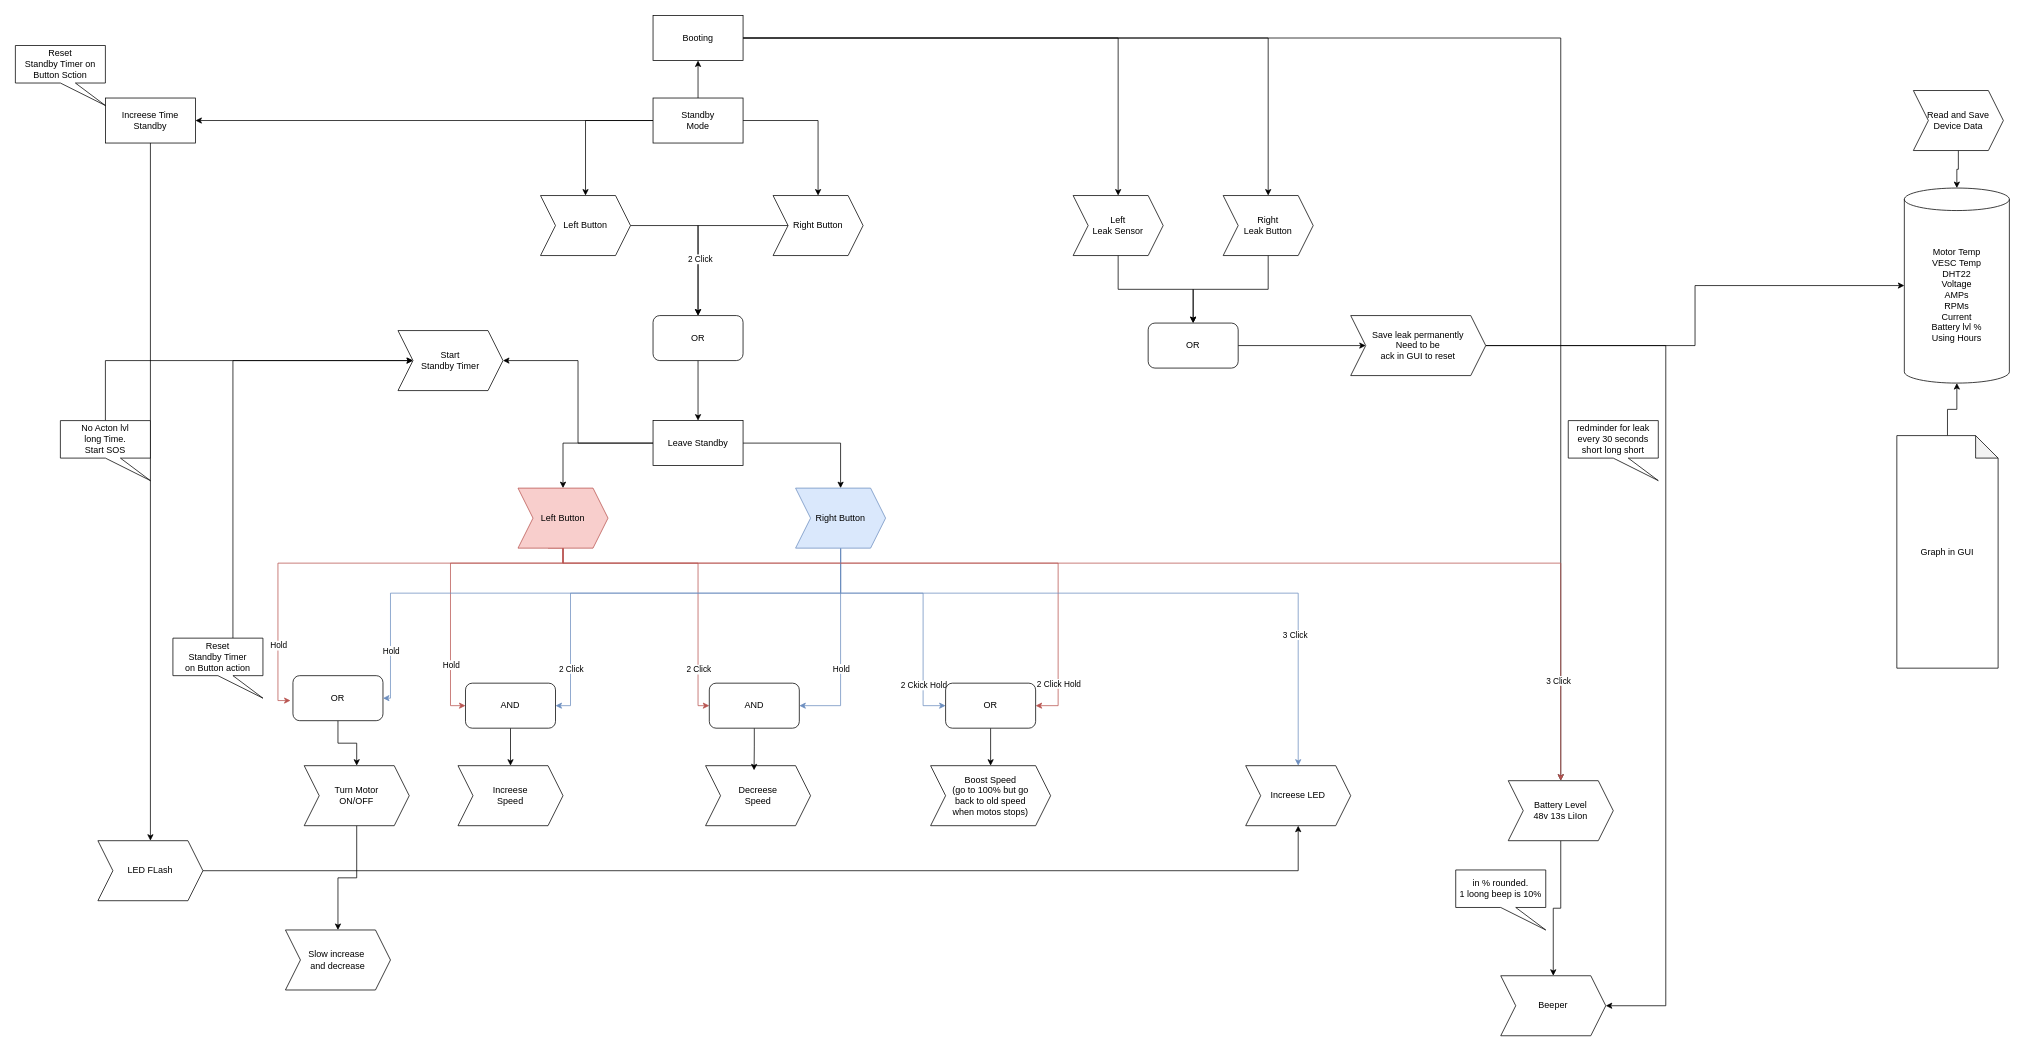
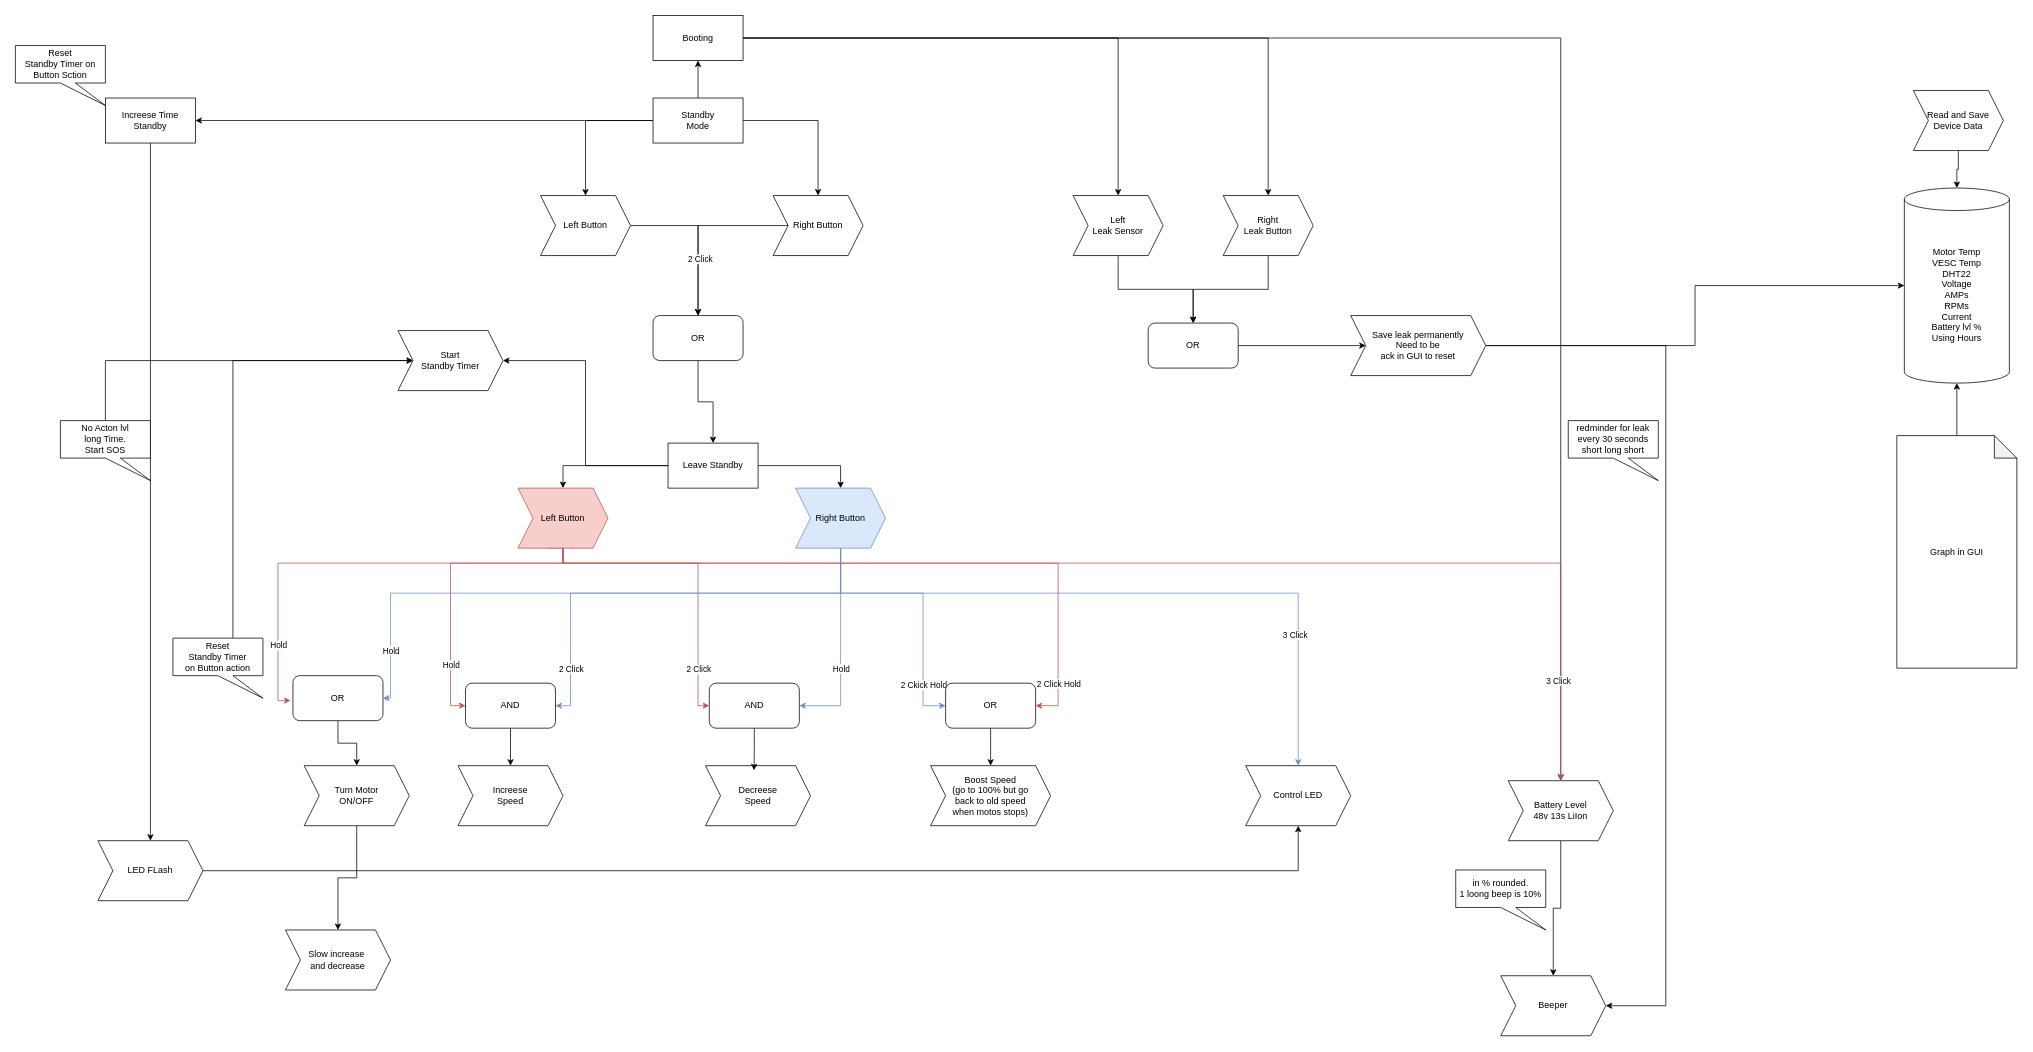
(698, 443) -> (713, 465)
(1947, 552) -> (1956, 552)
(1298, 795) -> (1298, 795)
